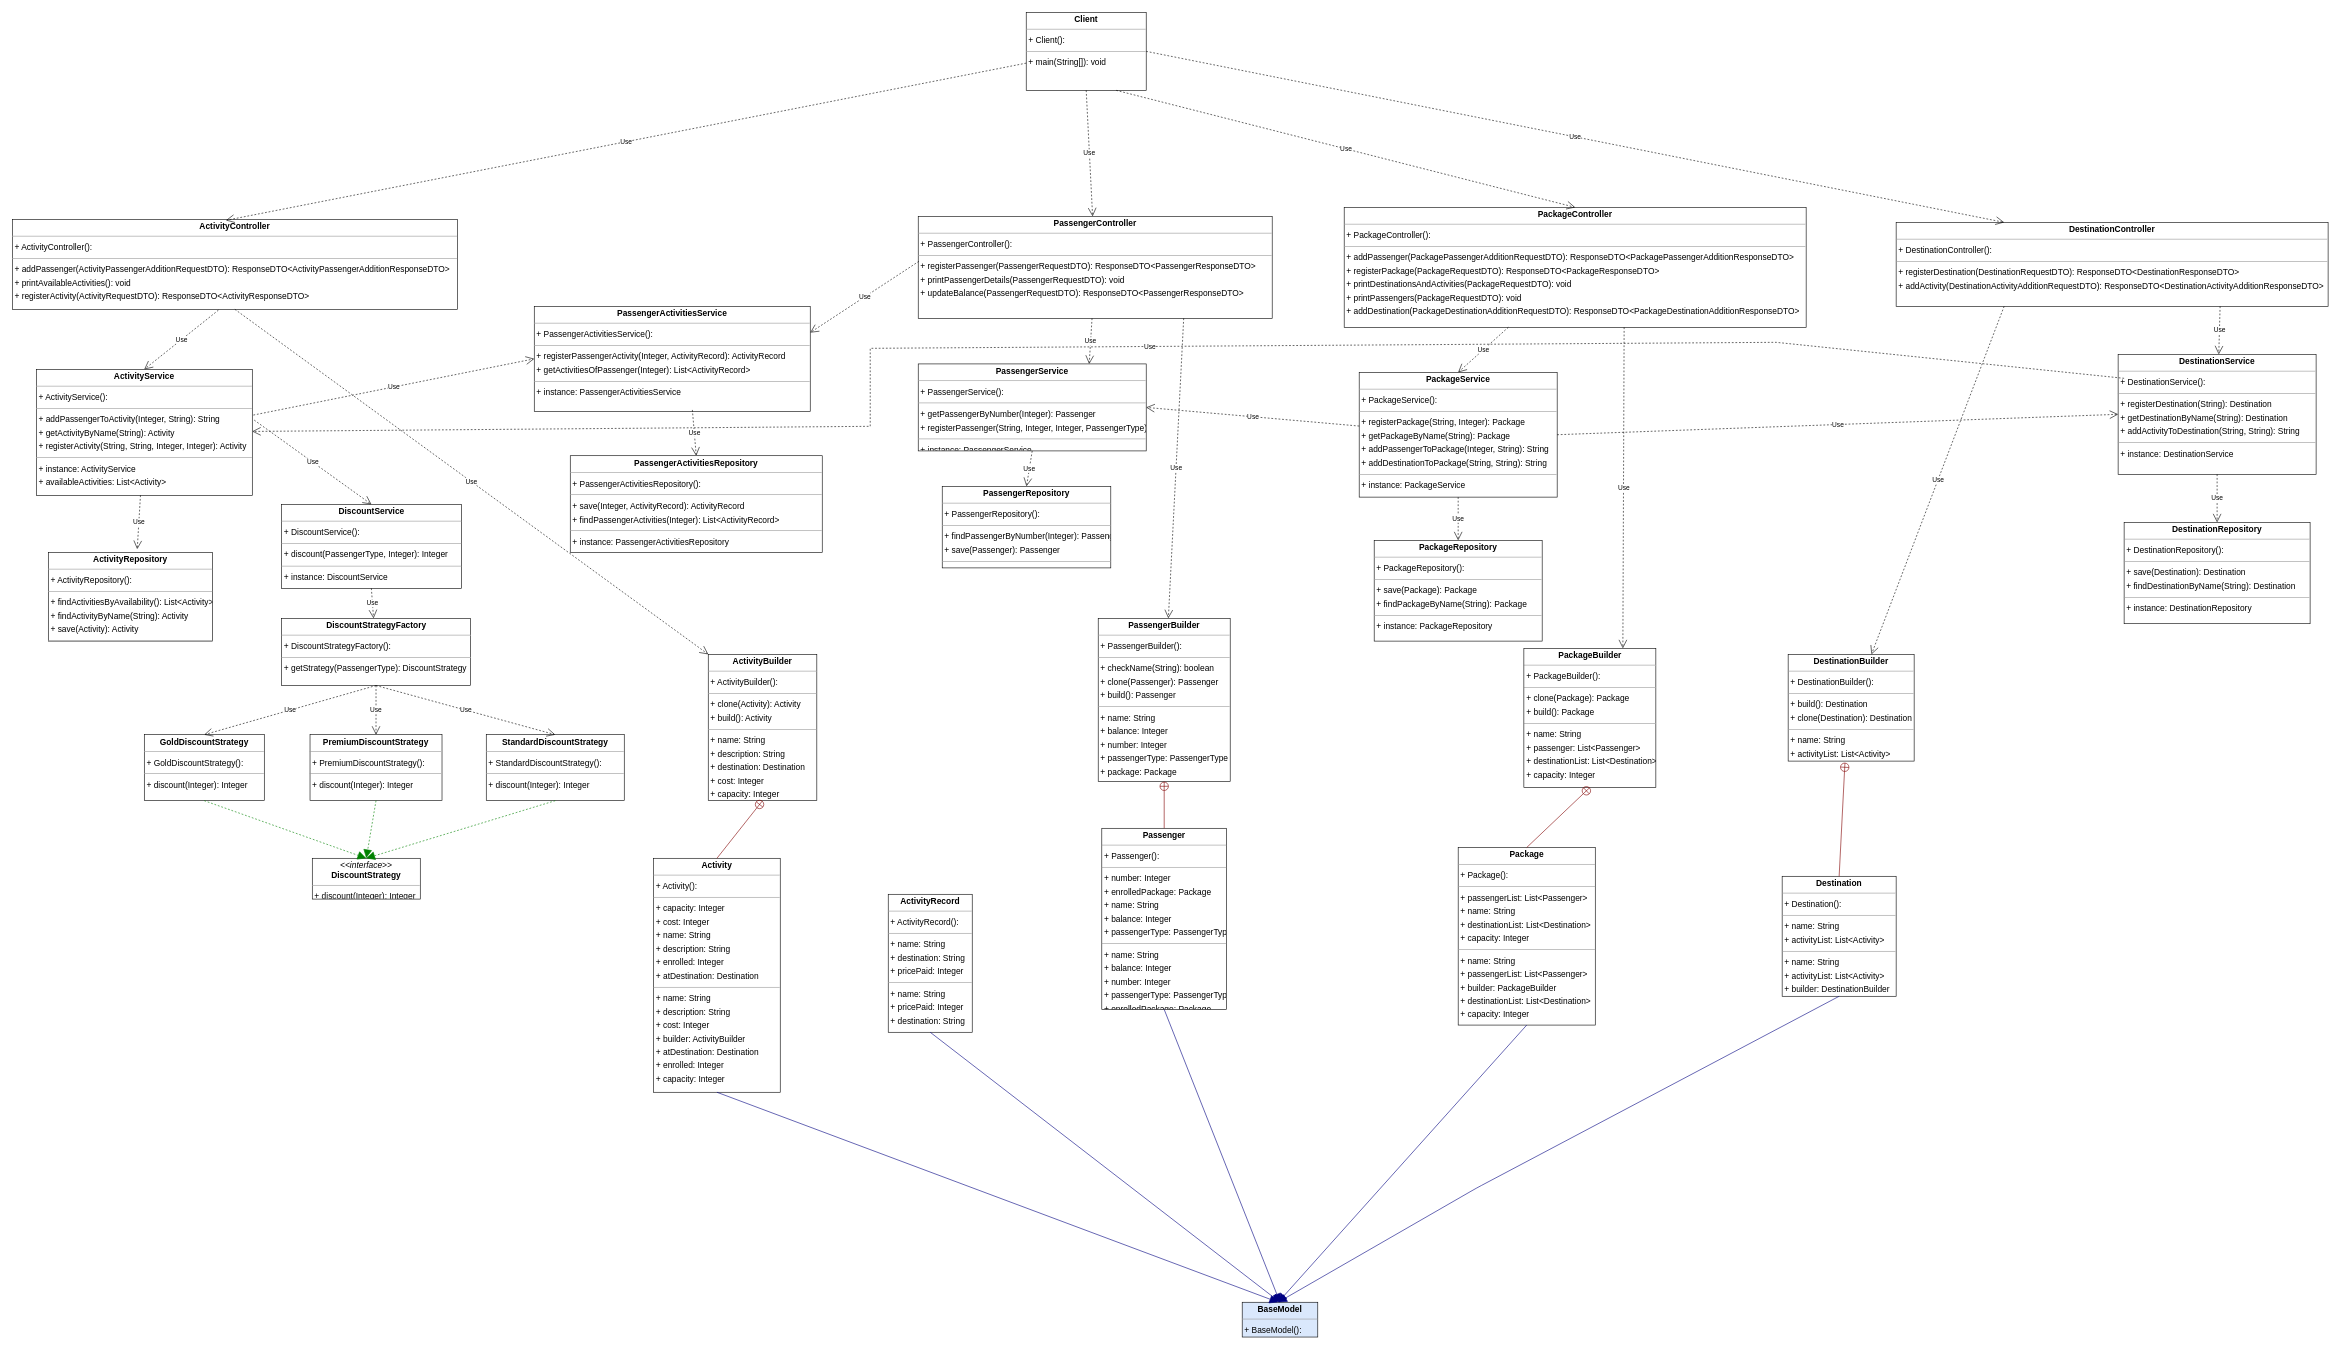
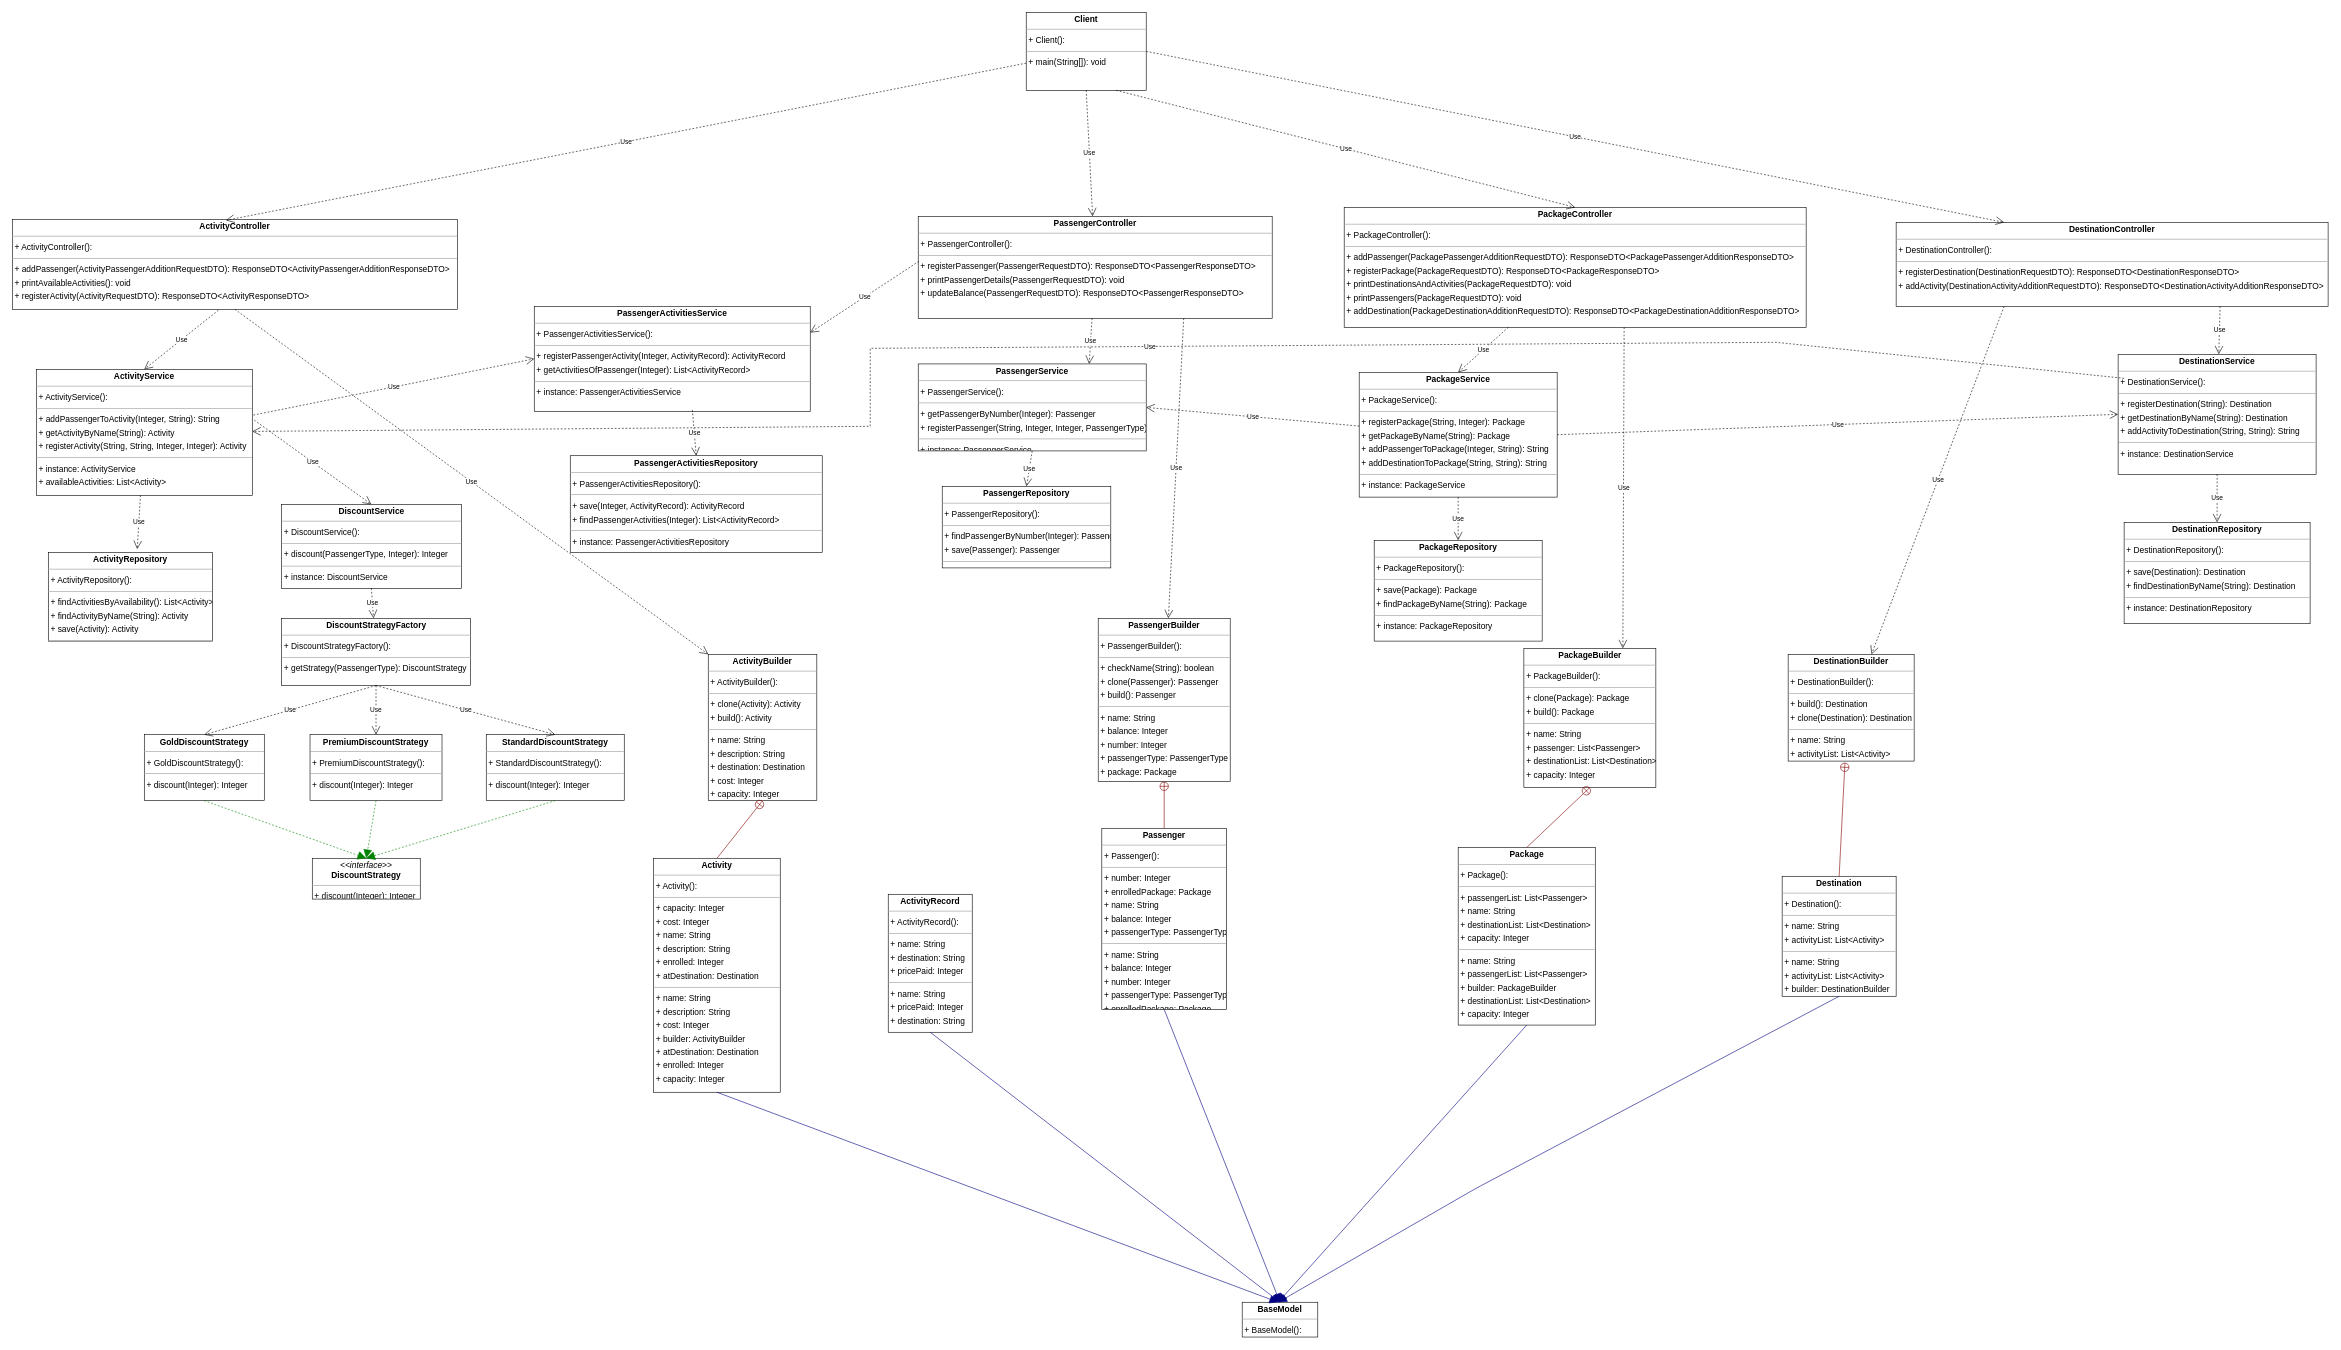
(1280, 1320) -> (1280, 1320)
